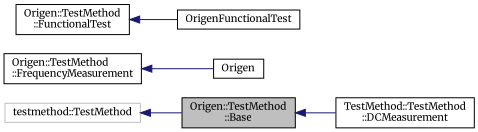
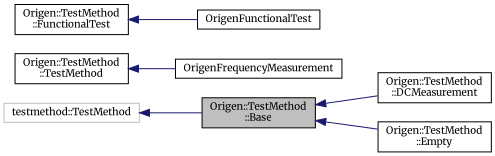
(73, 69) -> (72, 69)
(239, 69) -> (259, 69)
(405, 113) -> (435, 88)
none -> (435, 137)
